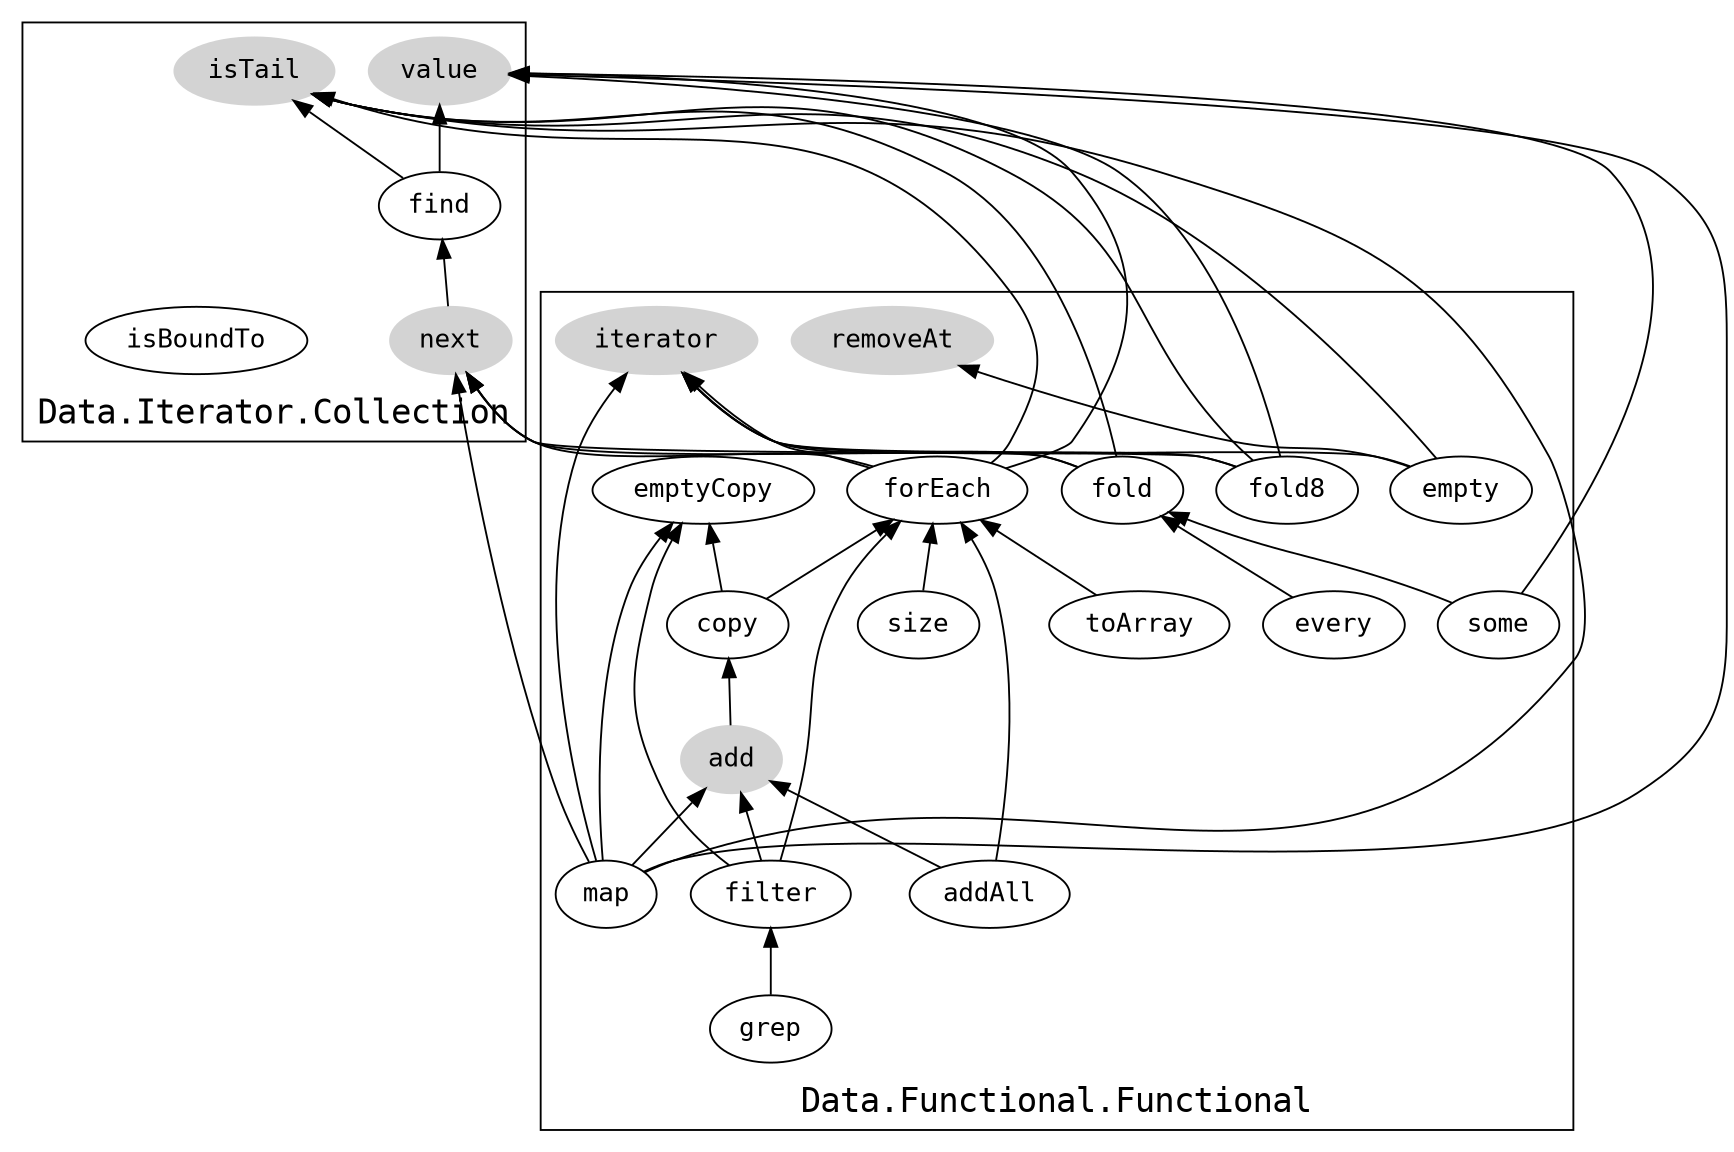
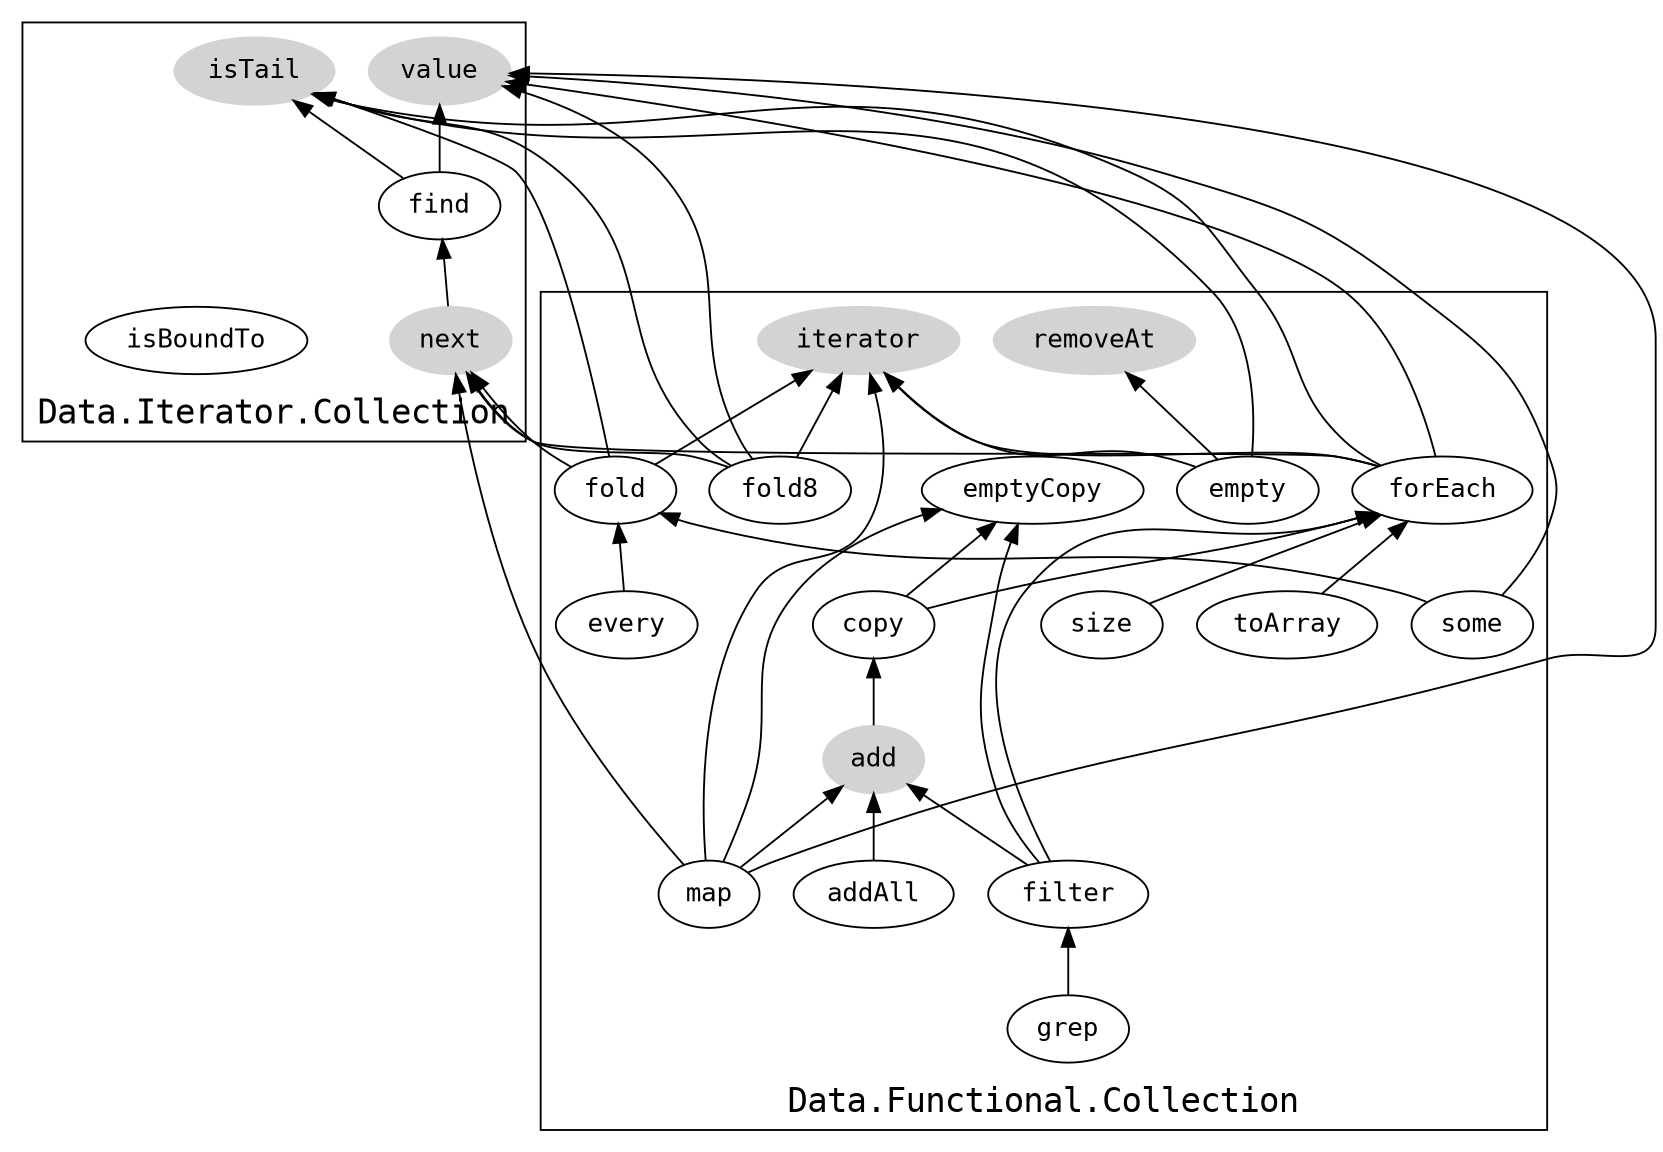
(1514, 399) -> none
(1009, 697) -> none
(1057, 1104) -> (1044, 1104)
